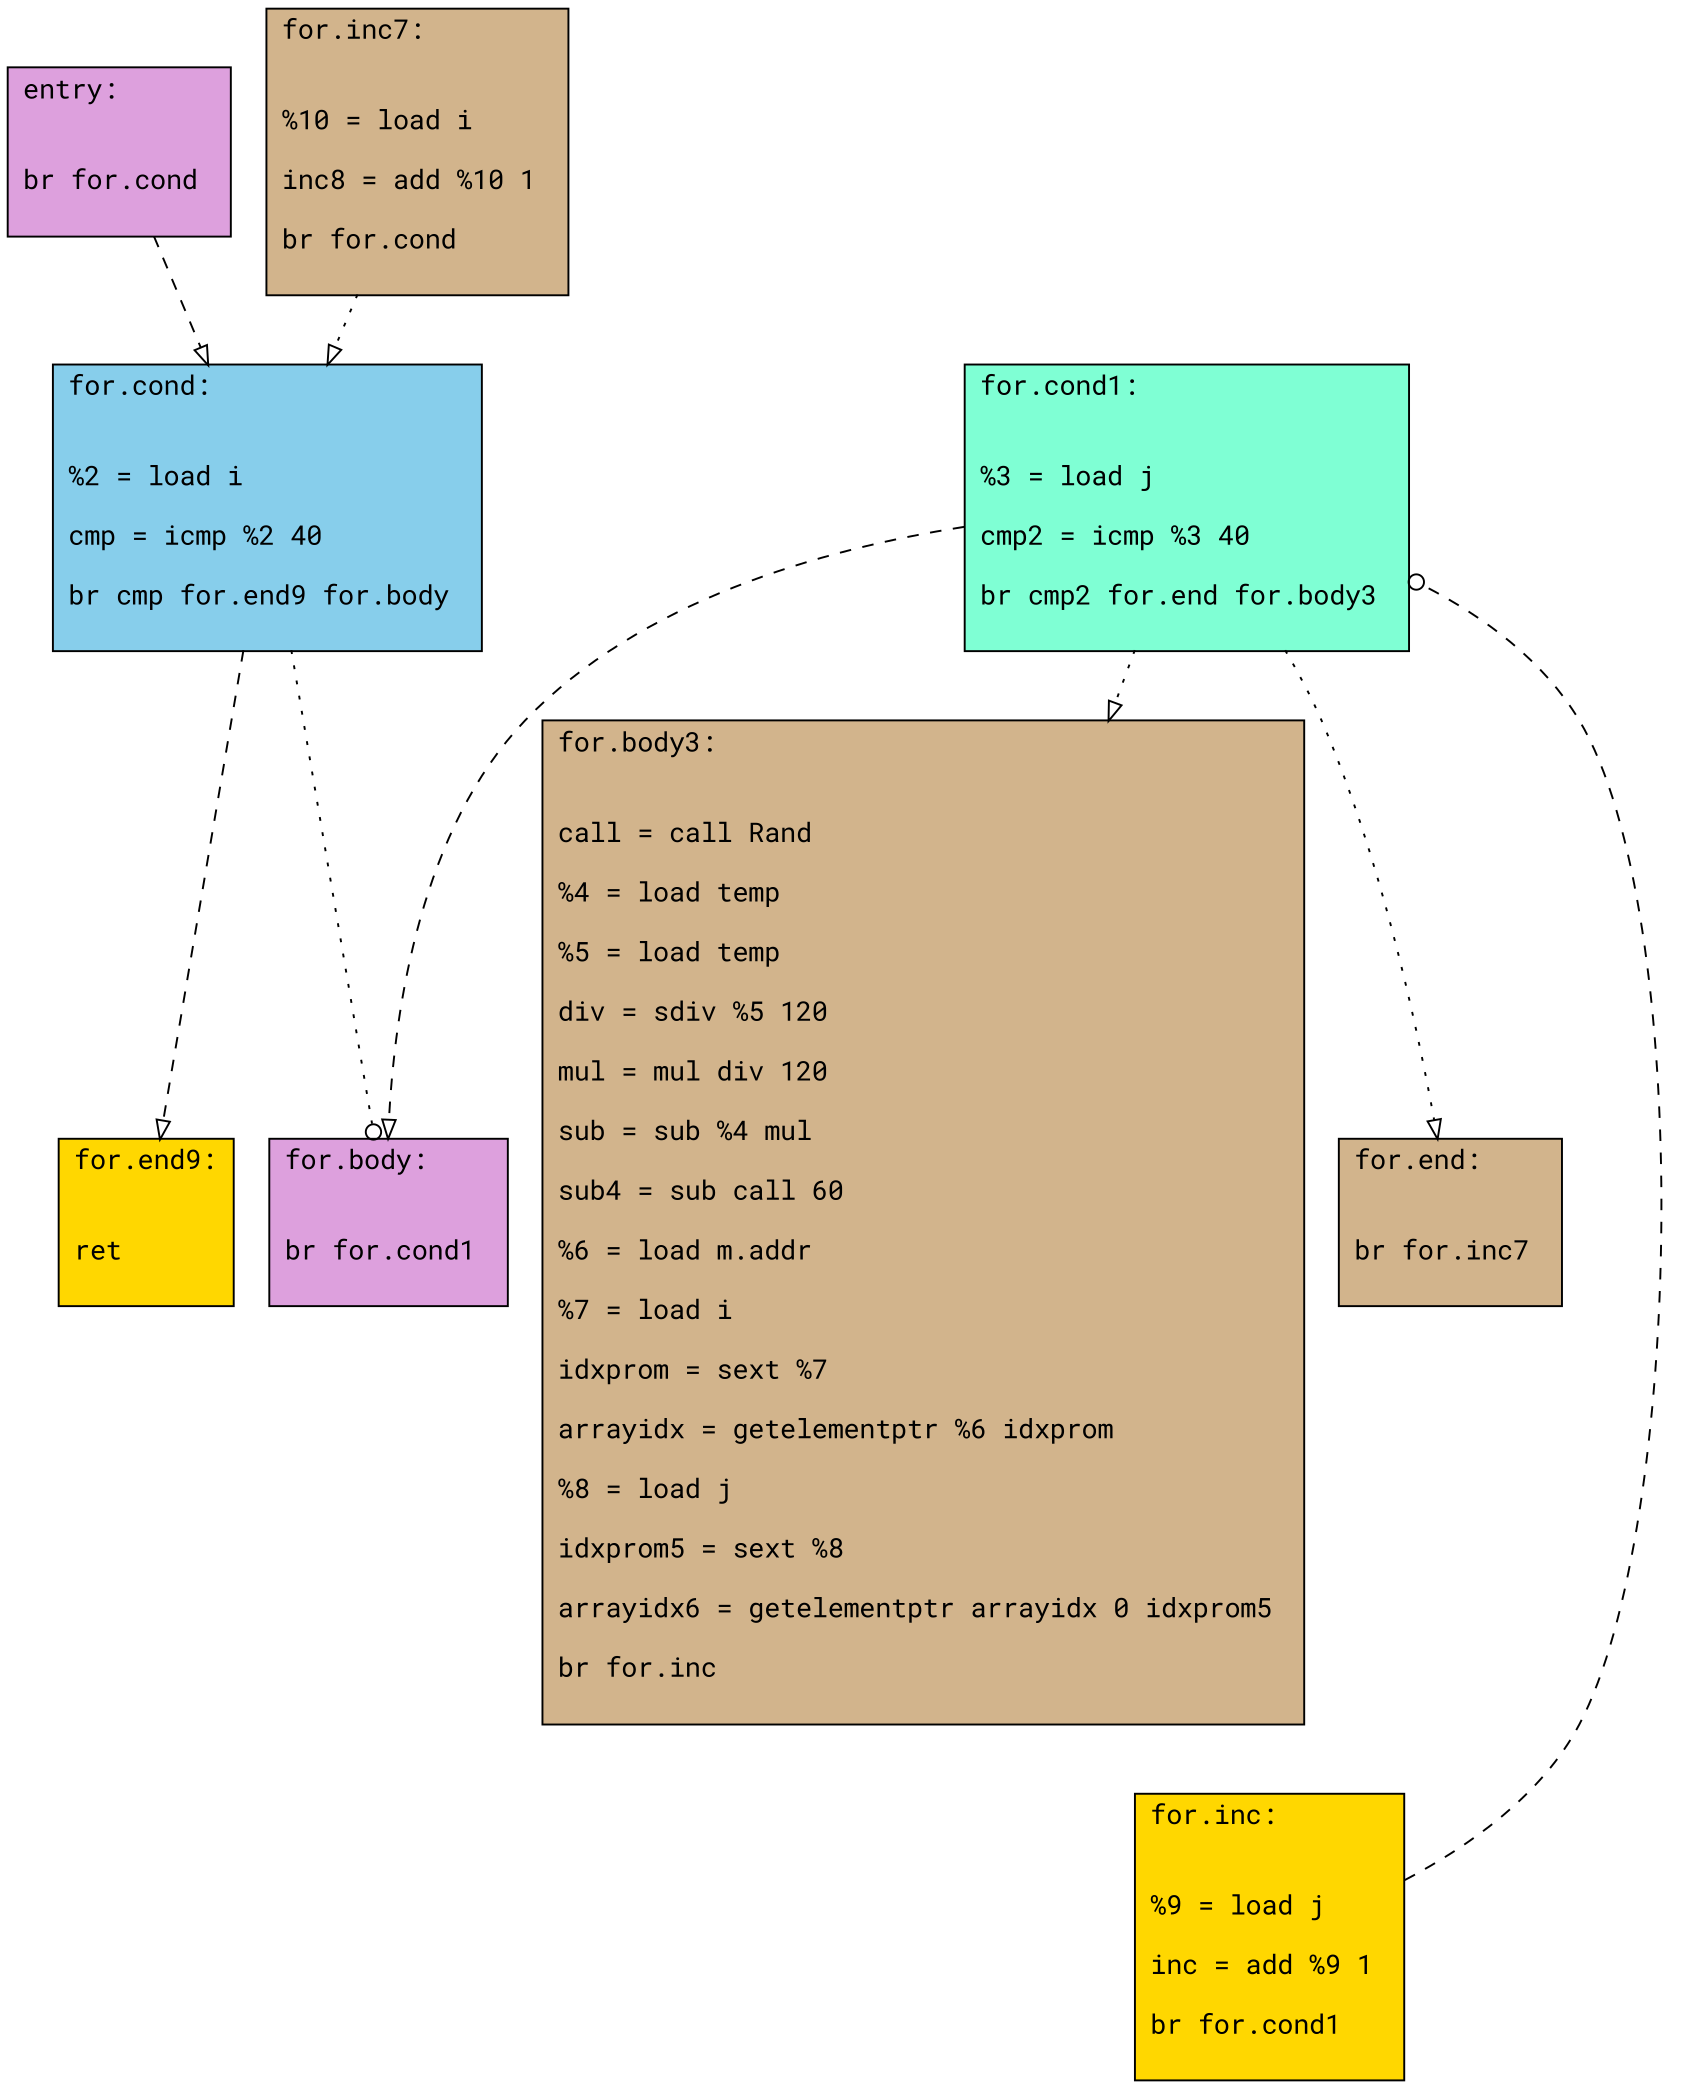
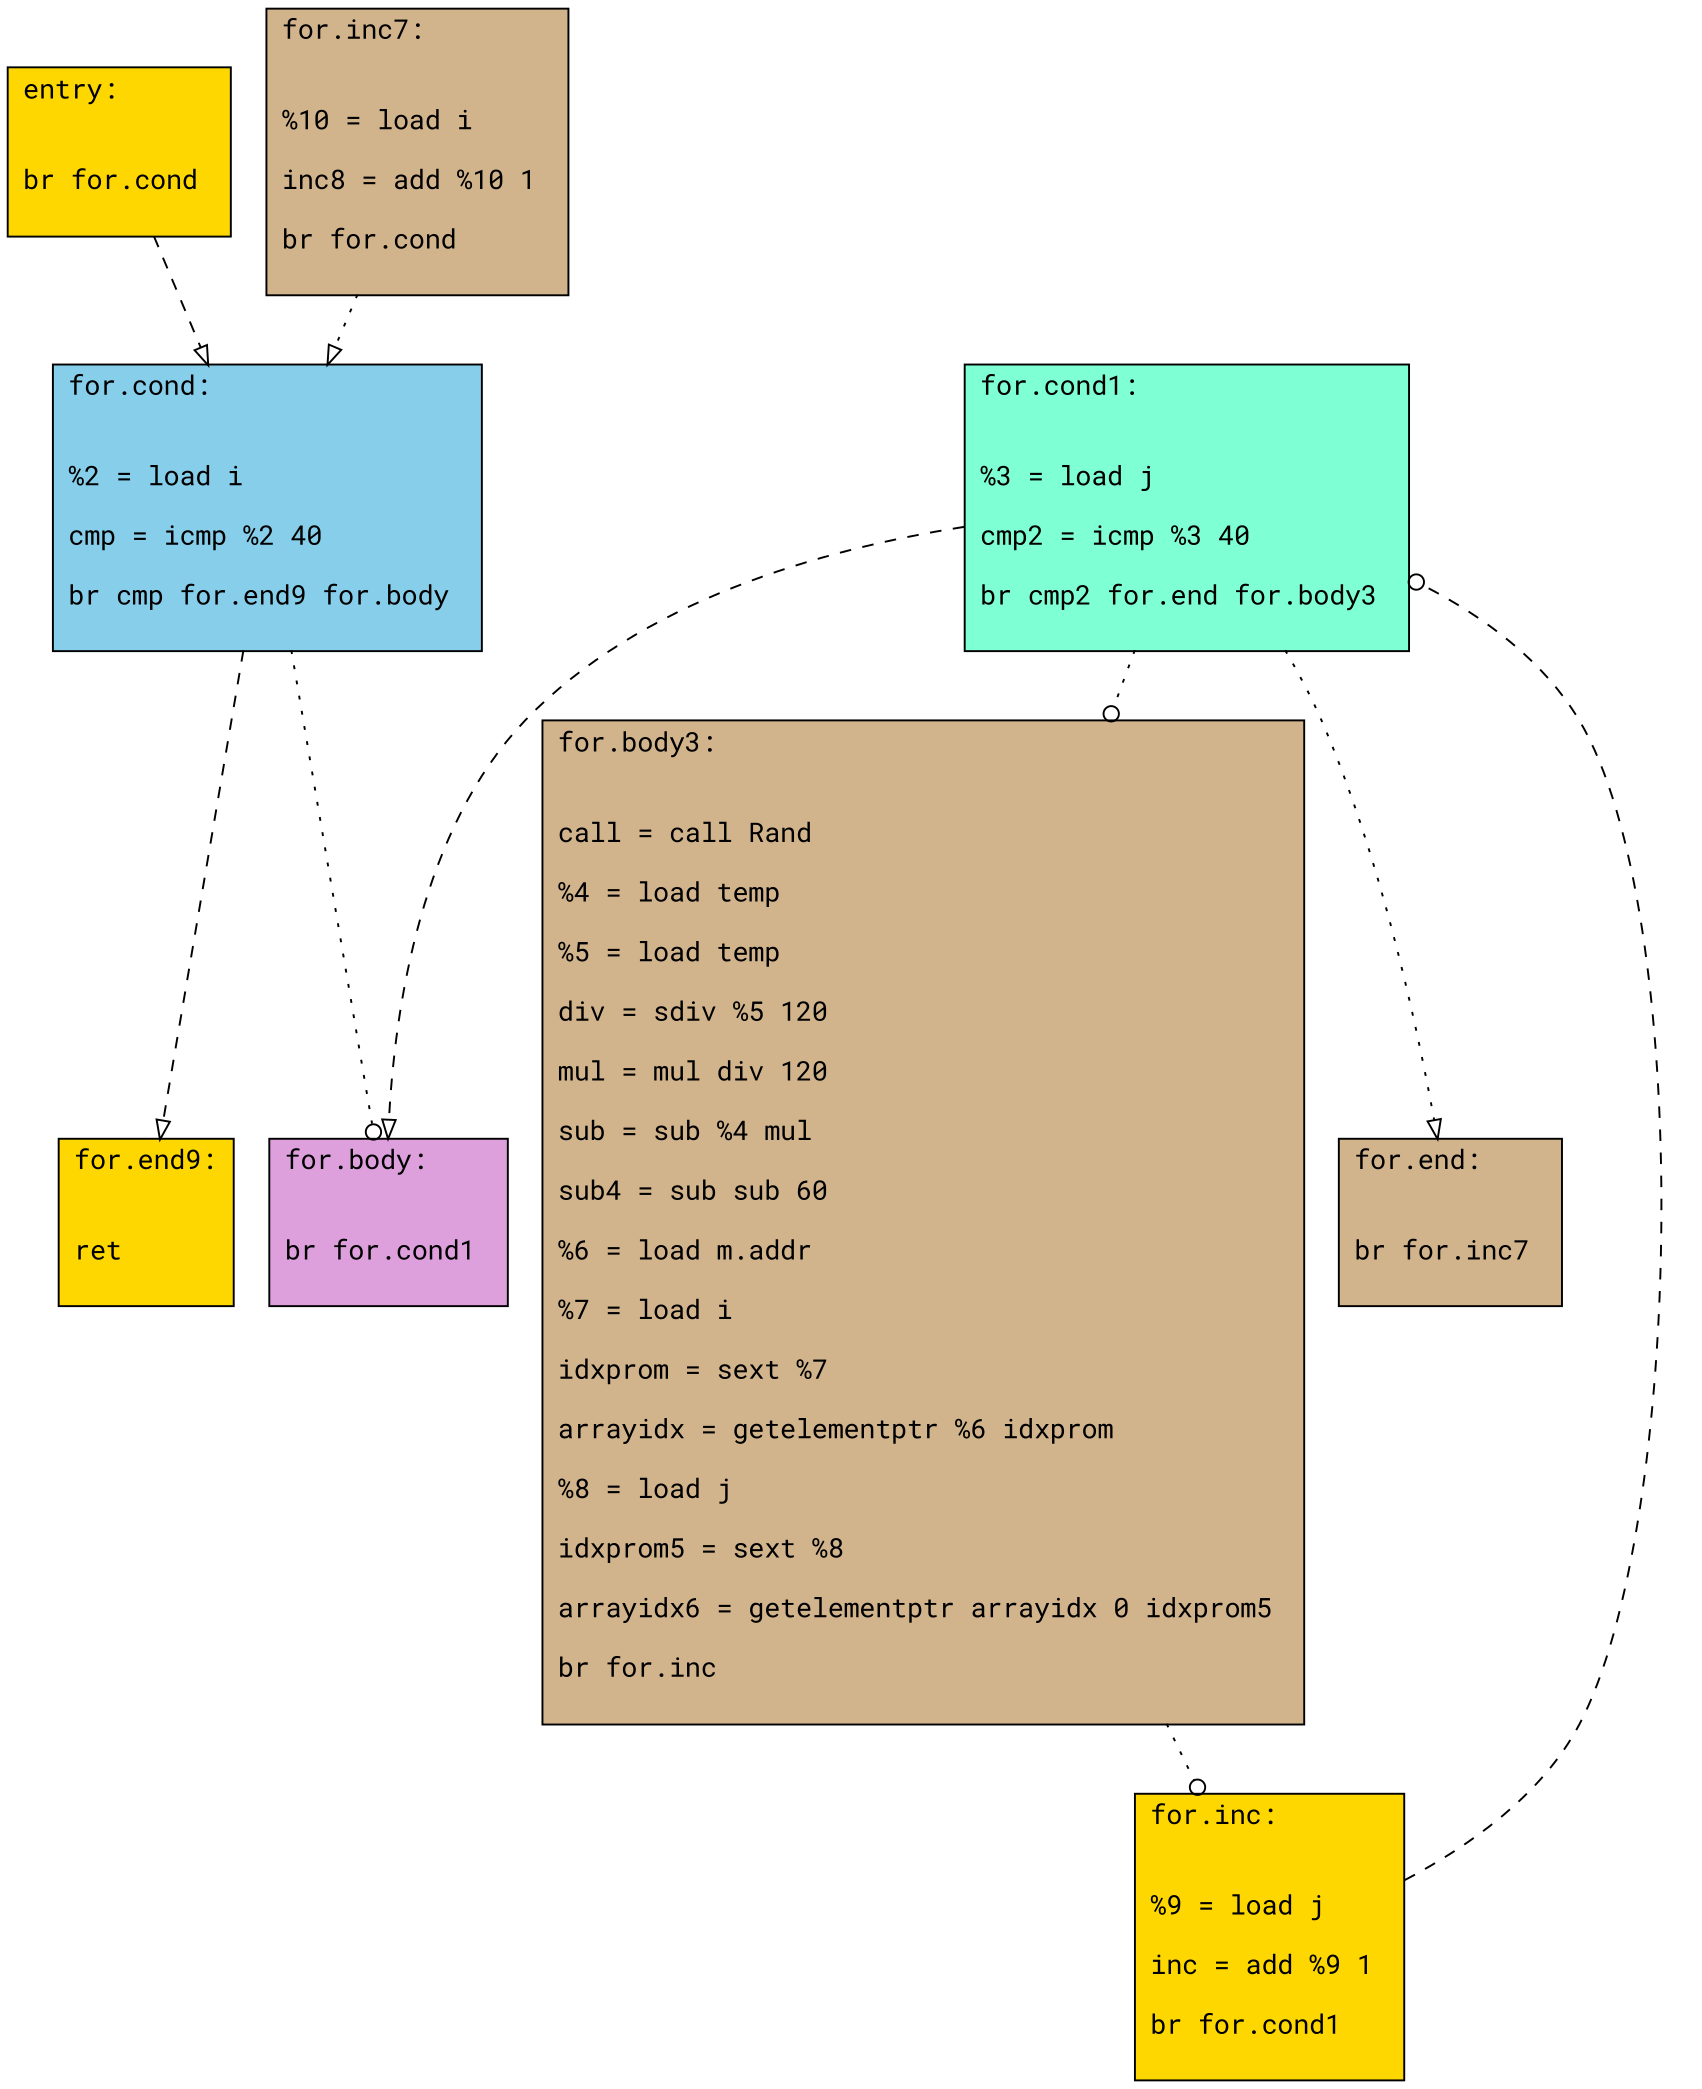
(119, 152) -> (119, 152)
(1124, 678) -> (1124, 678)
(709, 1192) -> (701, 1192)
none -> (1180, 1752)
